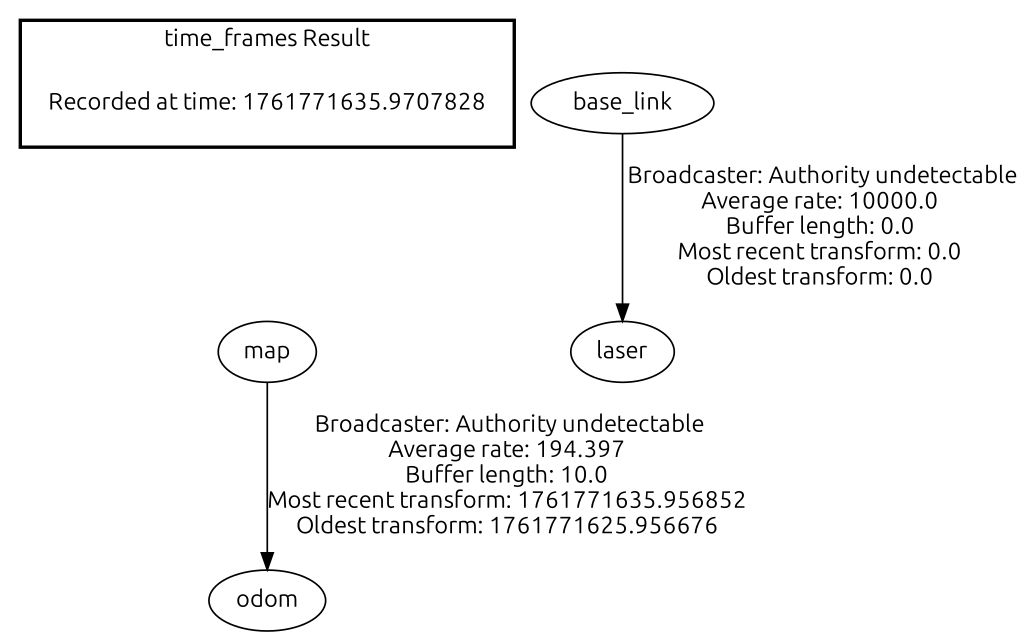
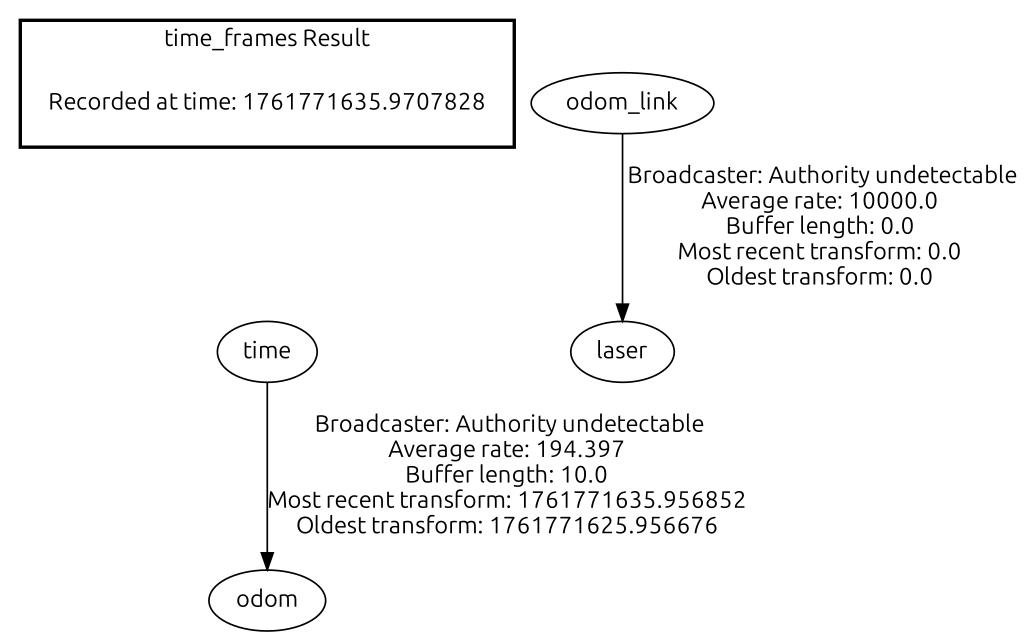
(623, 103) -> (623, 103)
(267, 352) -> (267, 352)
